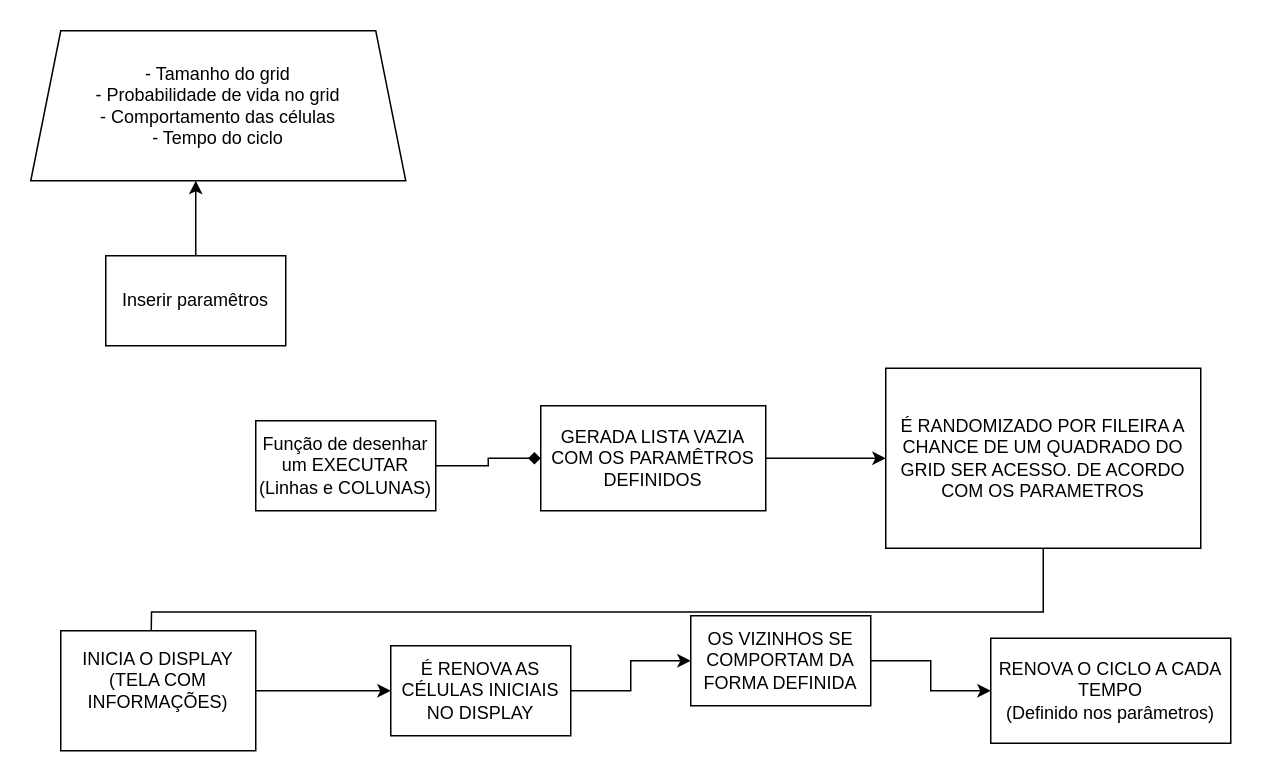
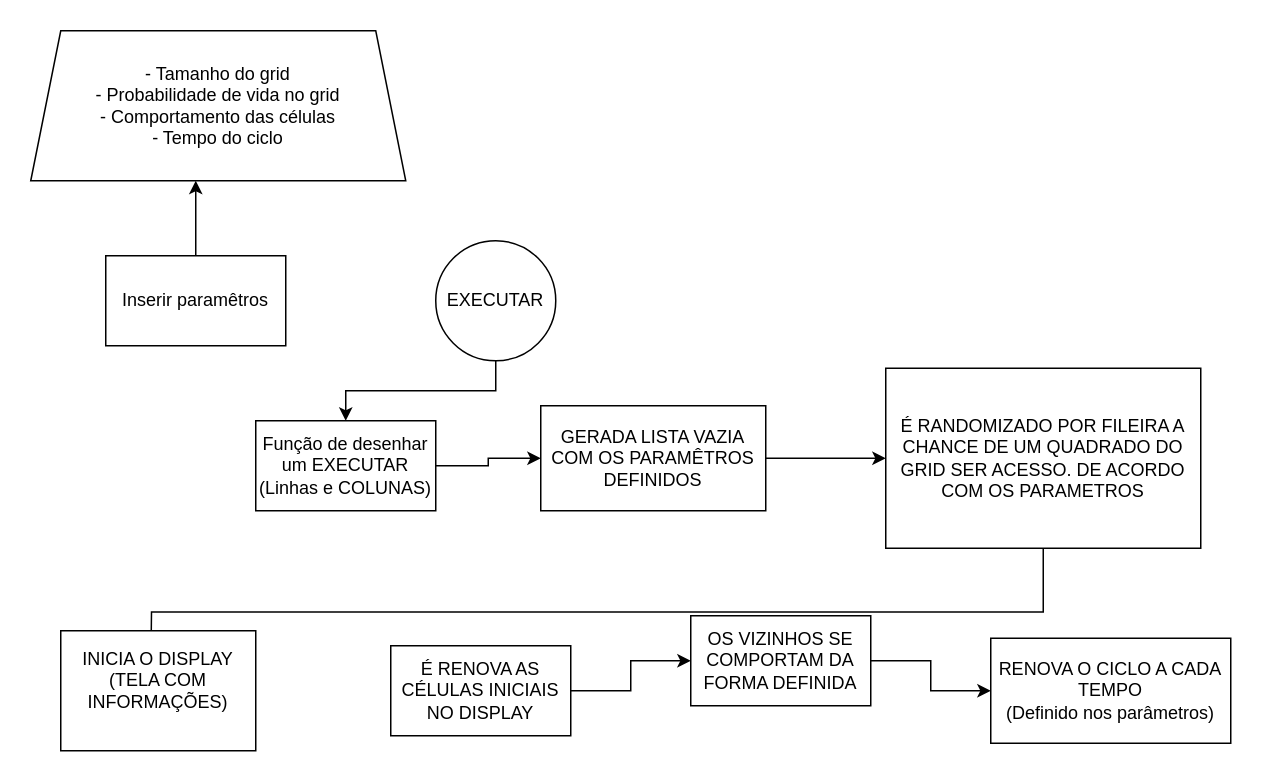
none -> (496, 301)
none -> (426, 391)
(528, 458) -> (529, 458)
(318, 691) -> none
